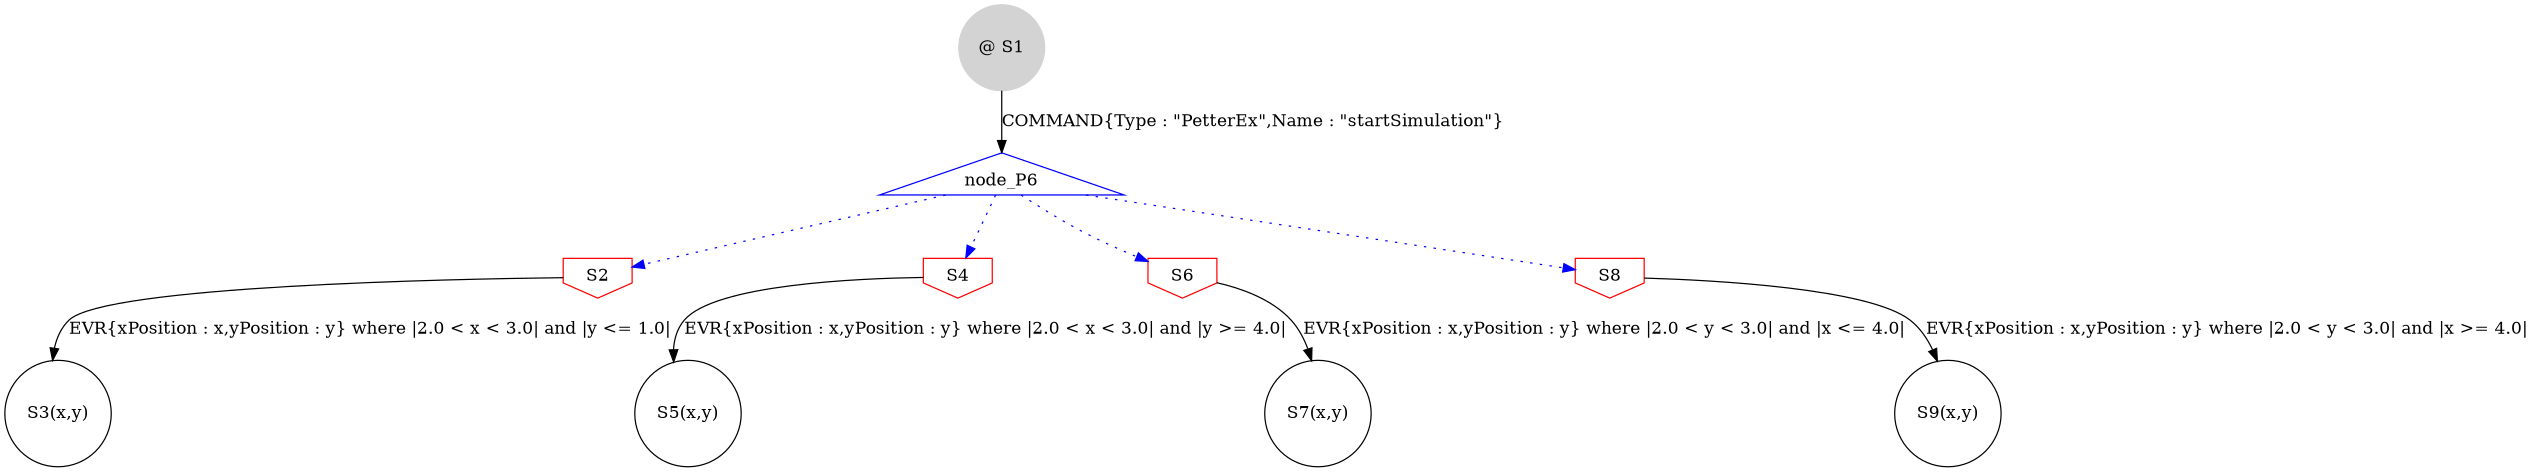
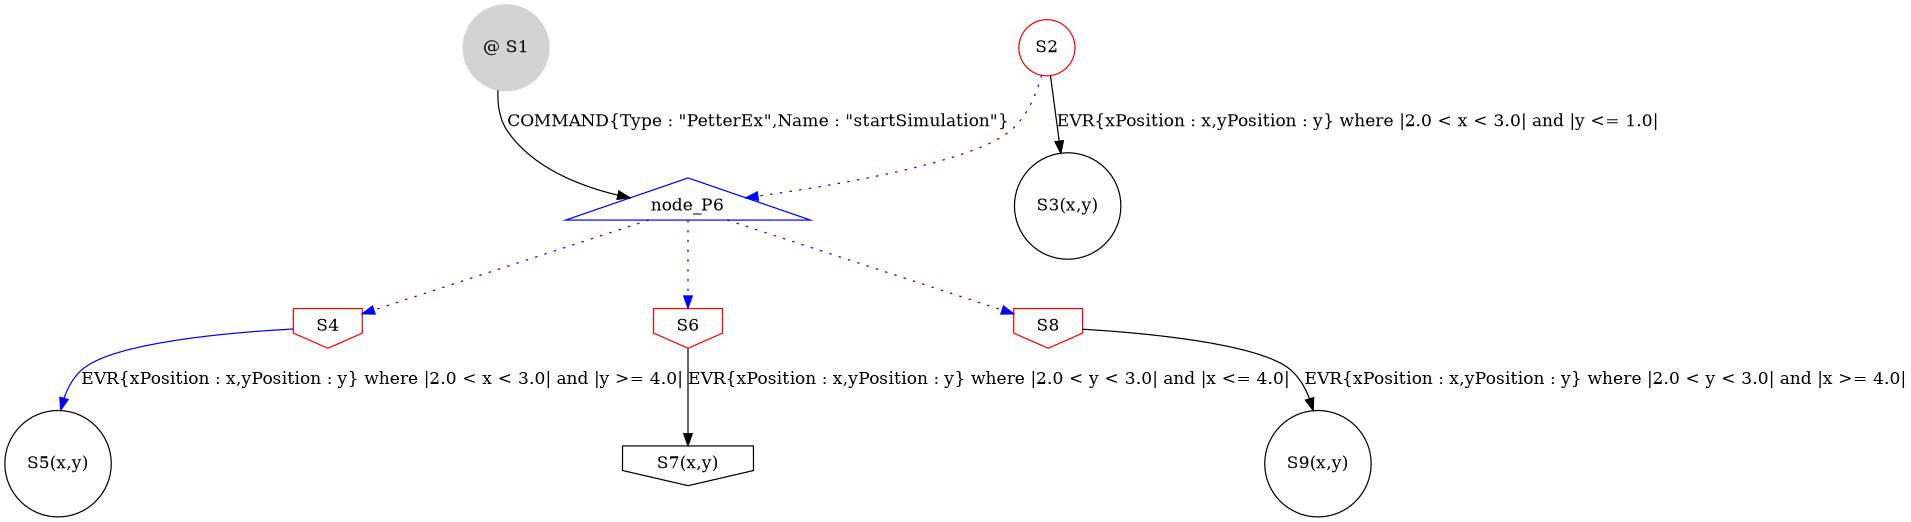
(795, 230) -> (919, 166)
(598, 276) -> (1047, 48)
(784, 287) -> (168, 342)
(1318, 414) -> (688, 464)
